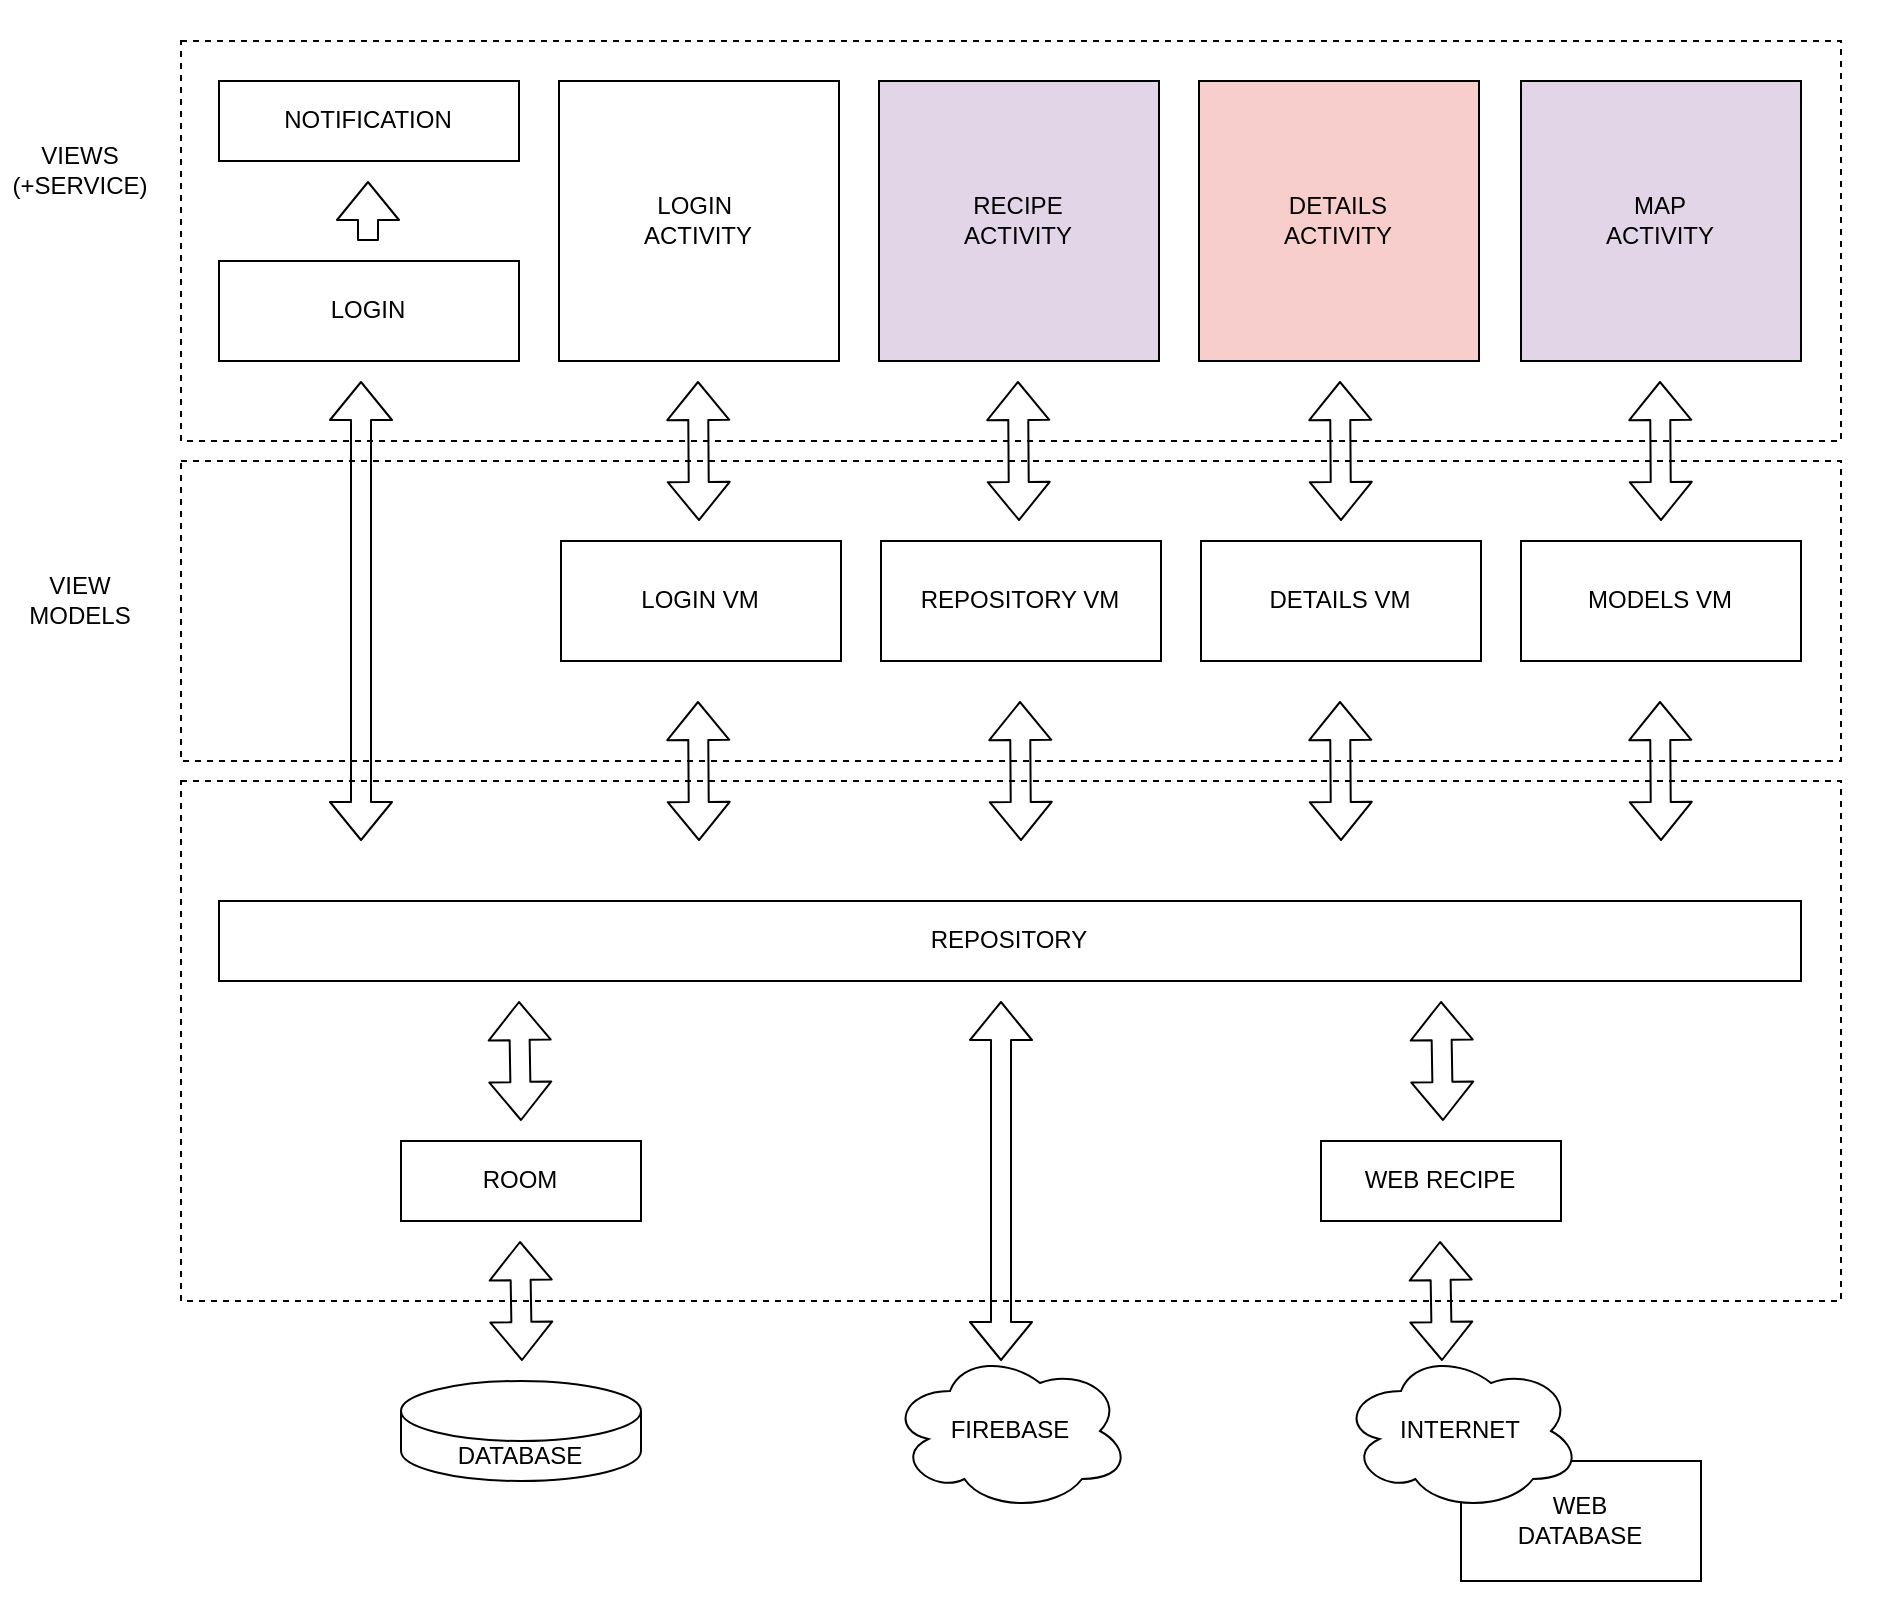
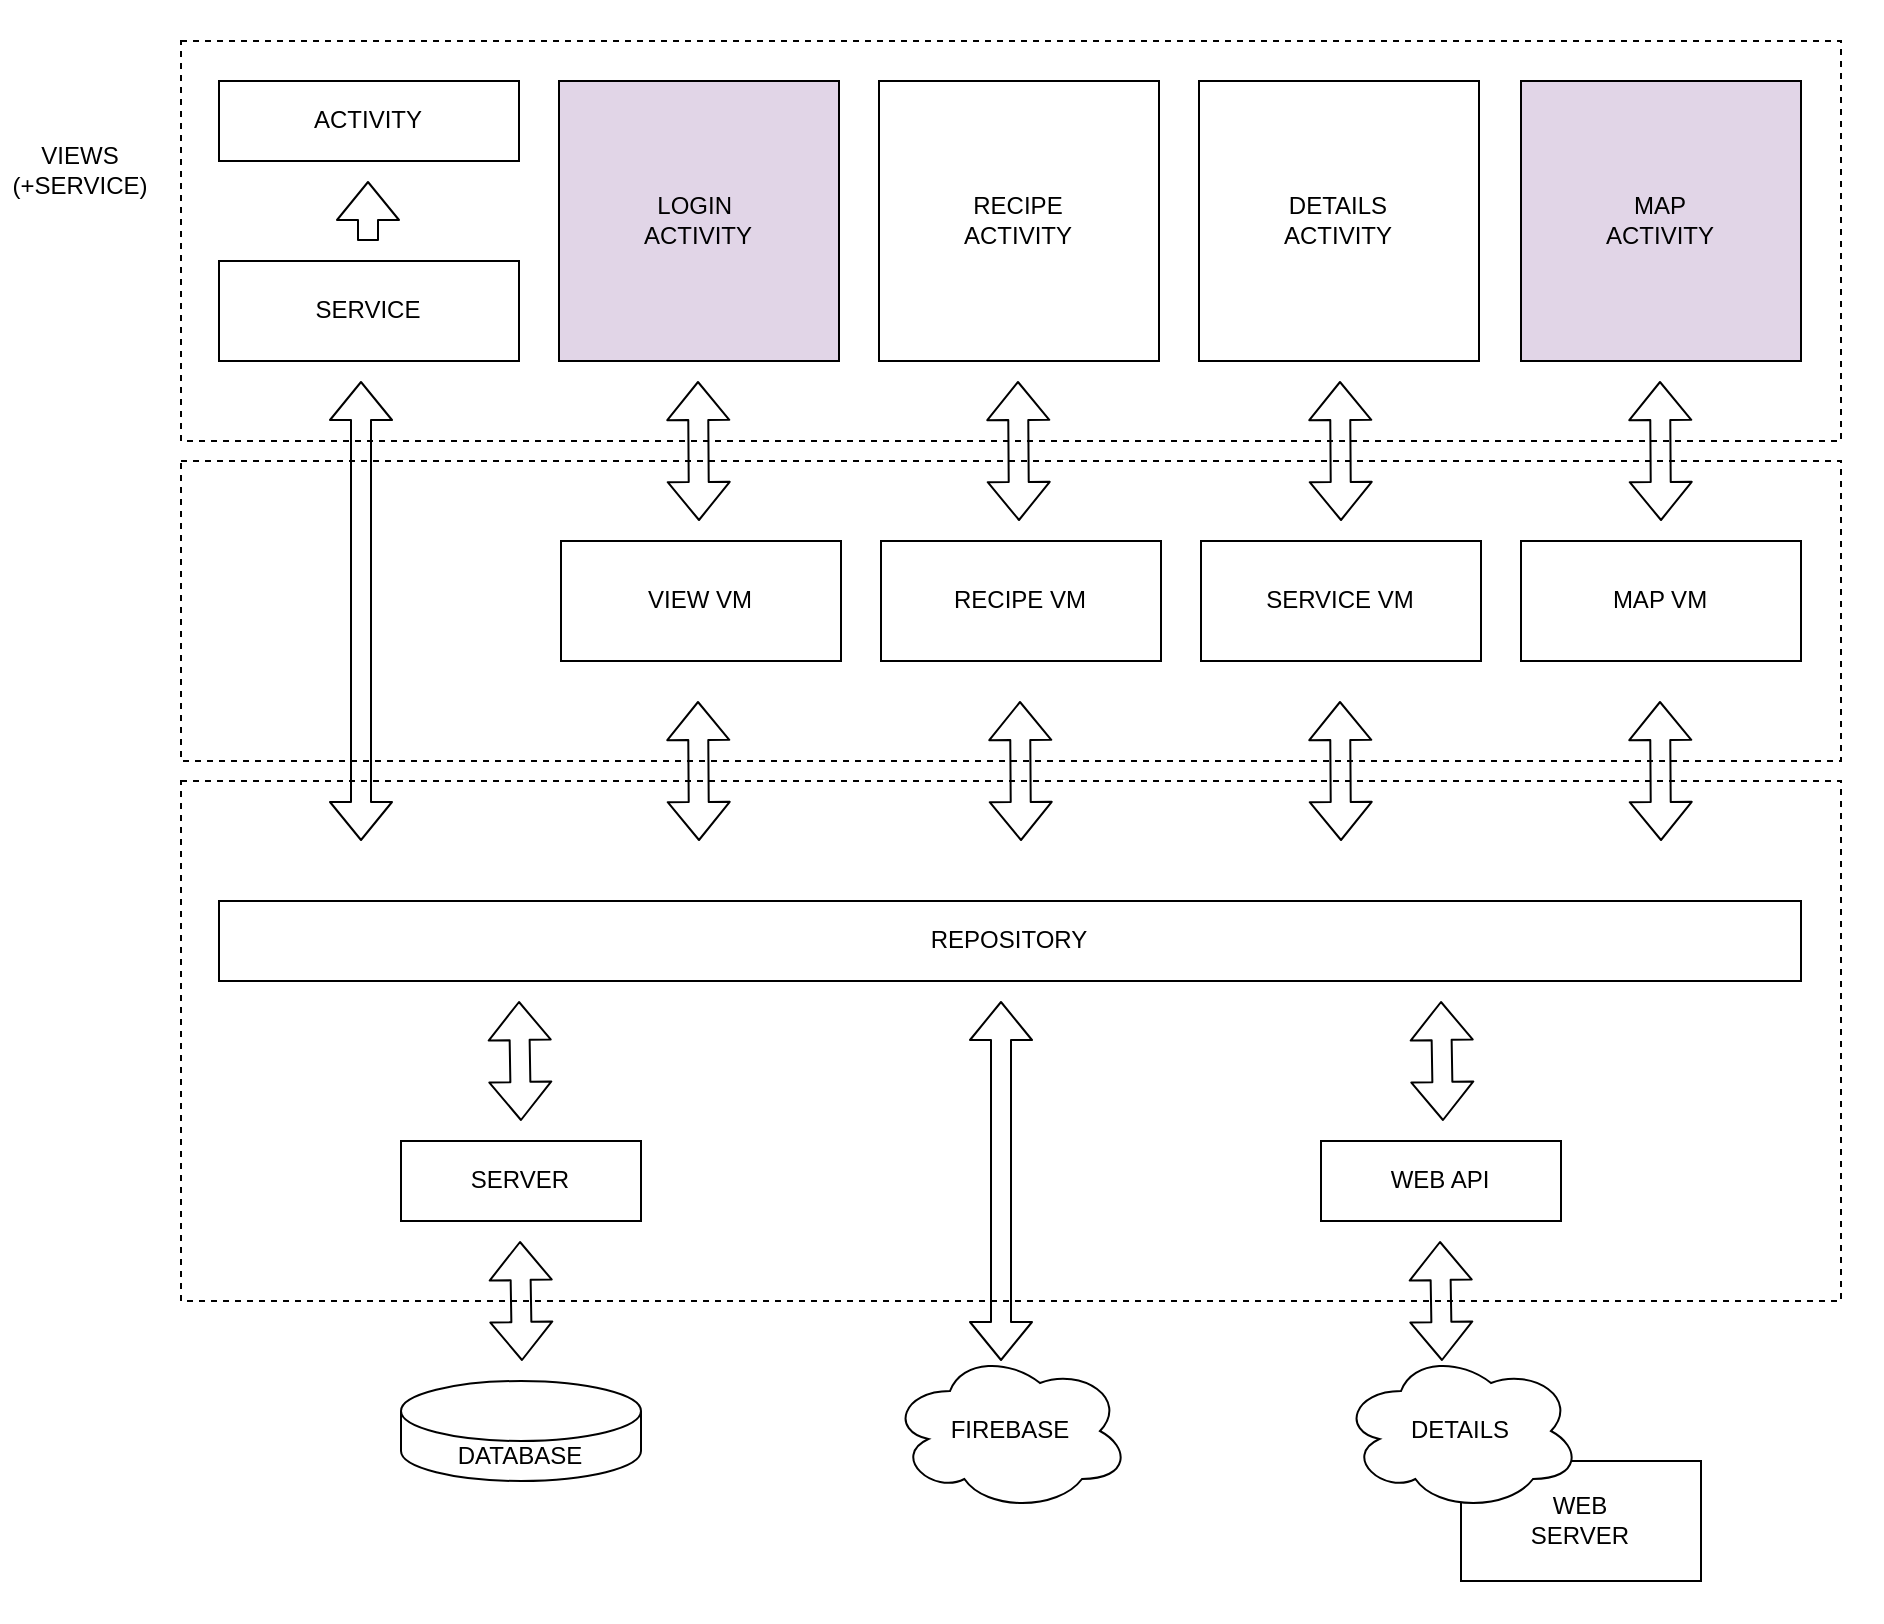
(369, 121) -> (369, 121)
(699, 221) -> (699, 221)
(1019, 221) -> (1019, 221)
(1339, 221) -> (1339, 221)
(369, 311) -> (369, 311)
(81, 601) -> none
(701, 601) -> (701, 601)
(1021, 601) -> (1021, 601)
(1341, 601) -> (1341, 601)
(1661, 601) -> (1661, 601)
(521, 1181) -> (521, 1181)
(1441, 1181) -> (1441, 1181)
(1461, 1431) -> (1461, 1431)
(1581, 1521) -> (1581, 1521)
